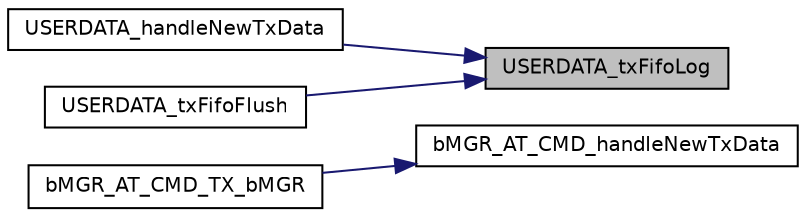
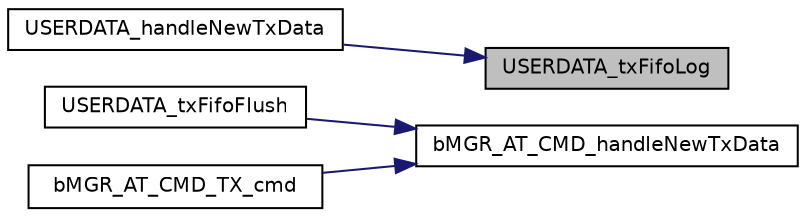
(385, 88) -> (351, 123)
(175, 187) -> (175, 187)
